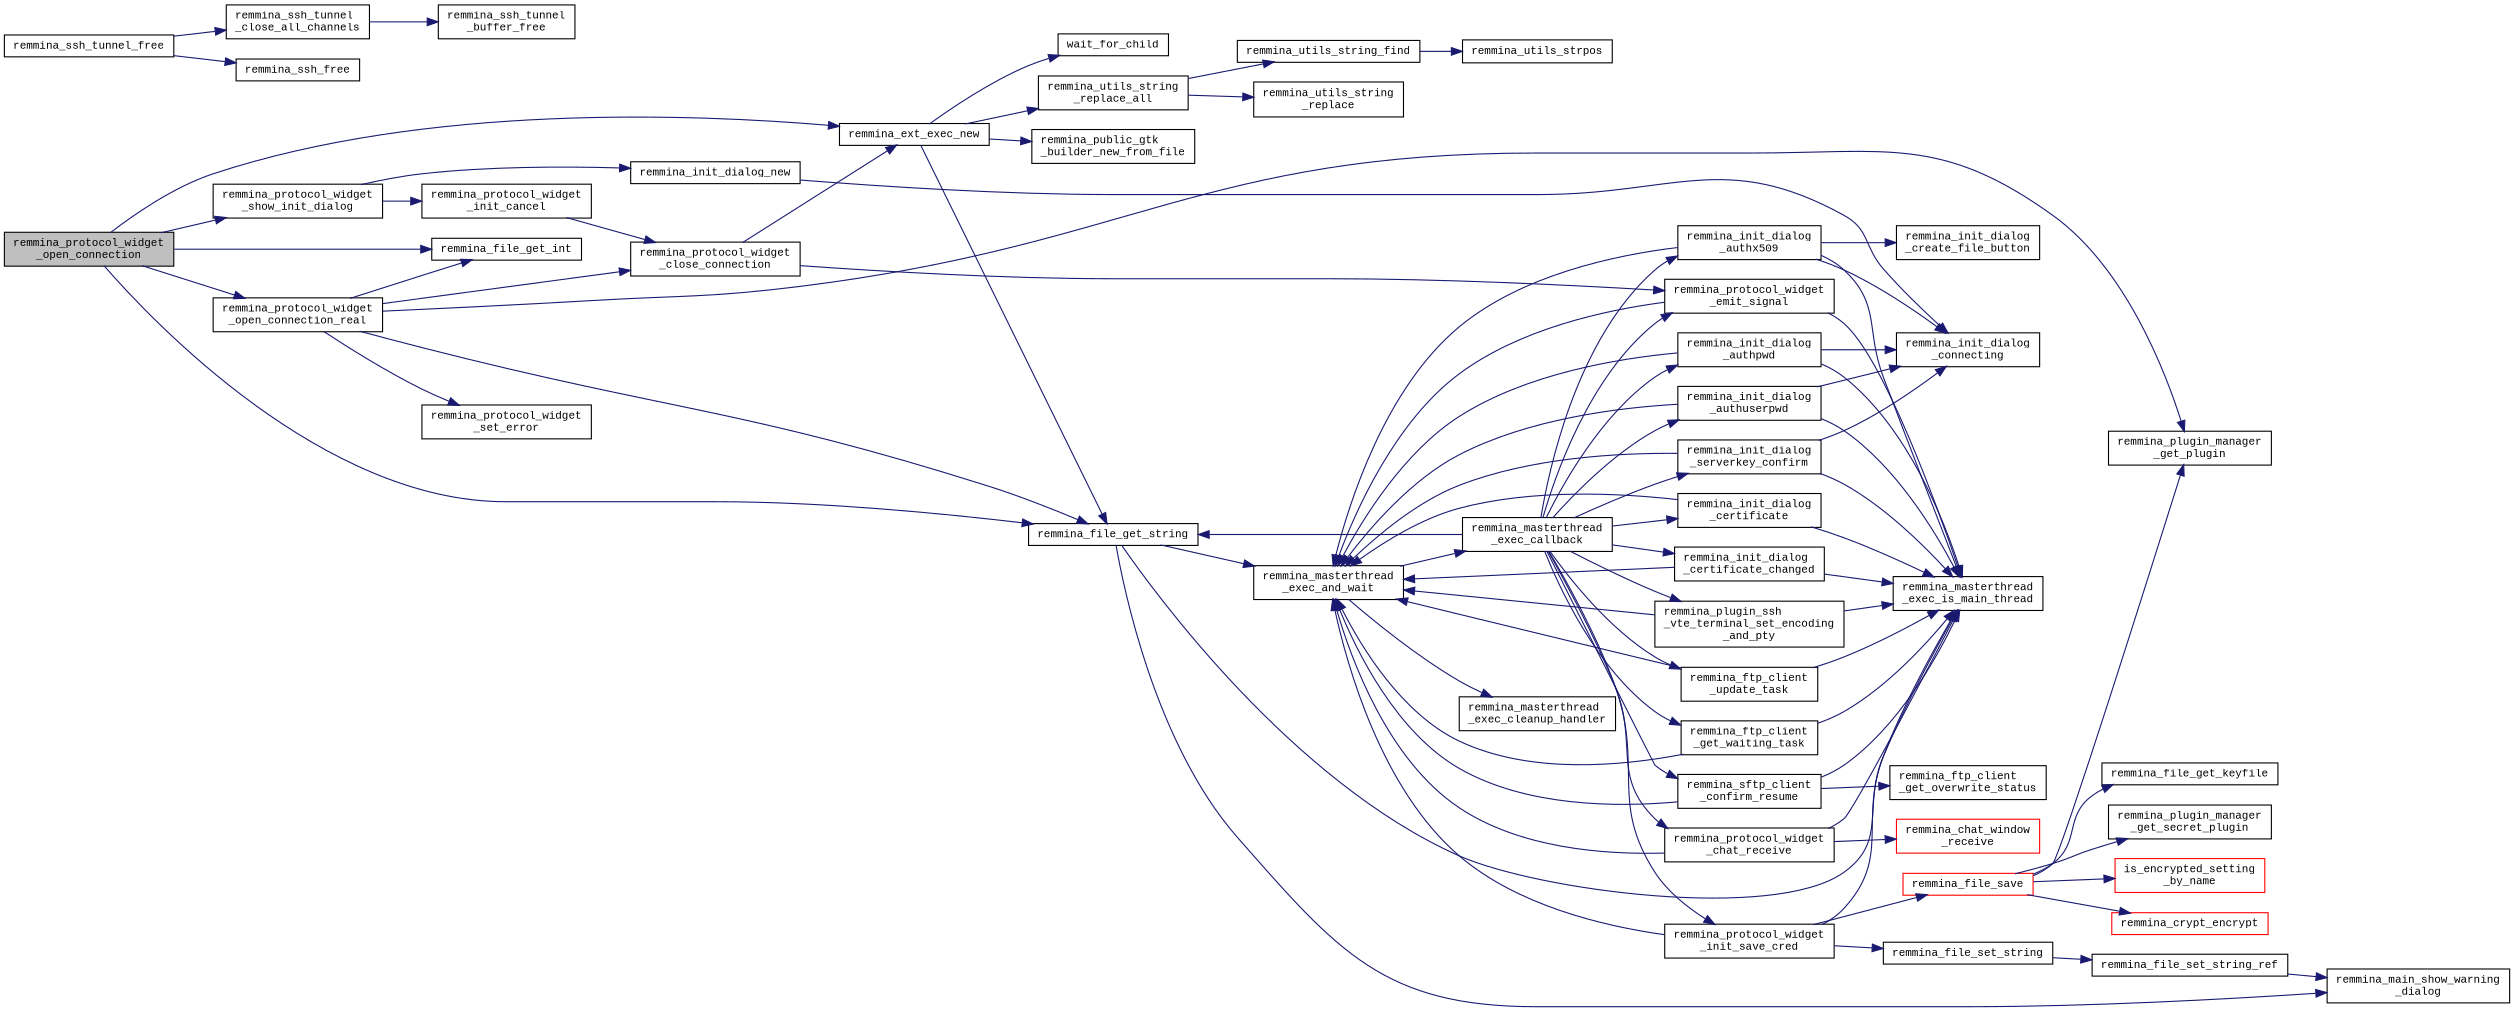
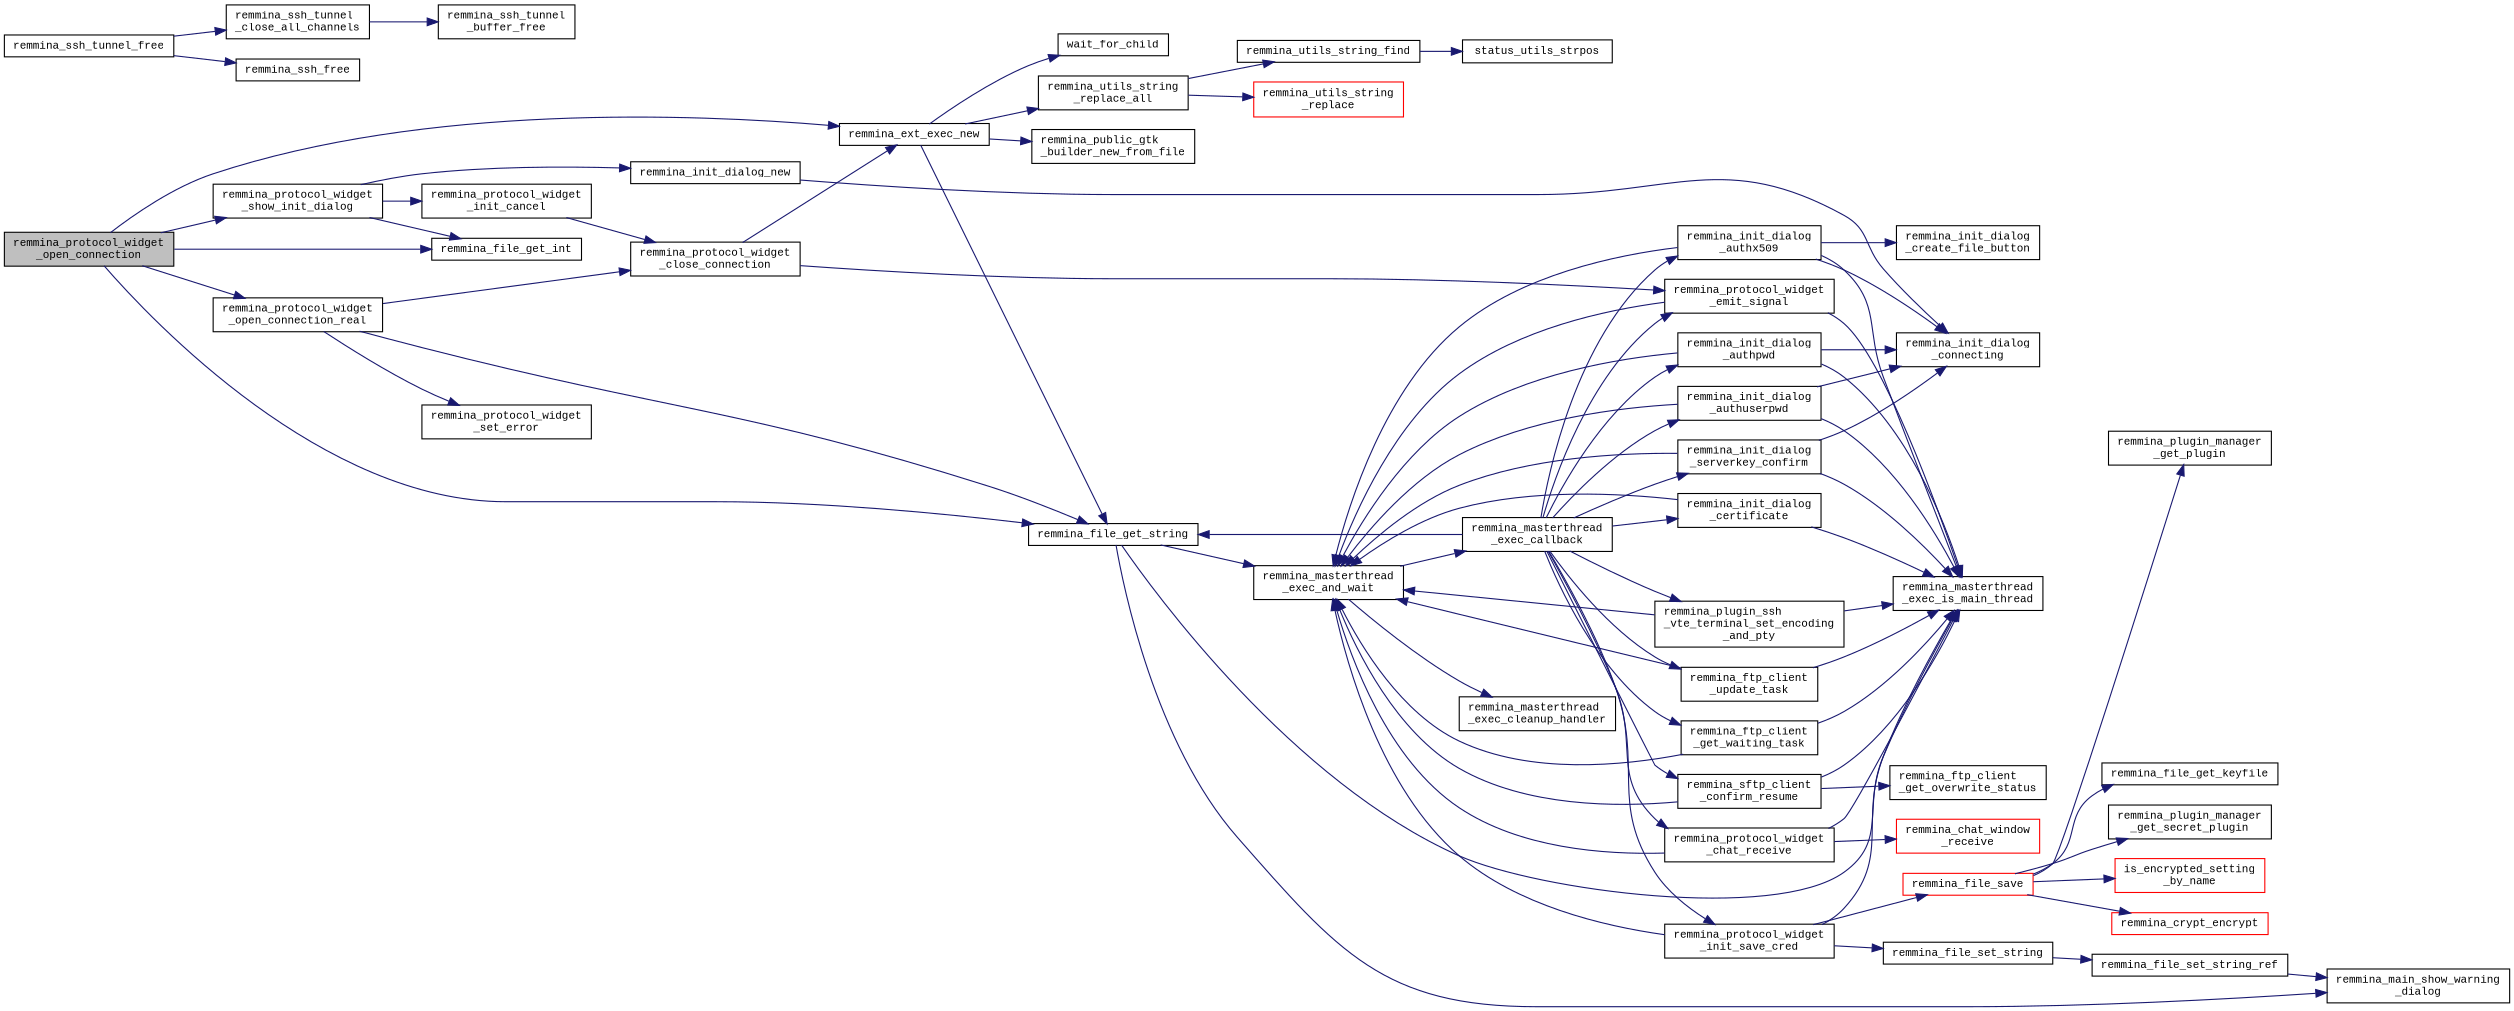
(1537, 51) -> (1537, 51)
(1329, 99) -> (1329, 99)
(1341, 167) -> none
(406, 281) -> (410, 227)
(1749, 564) -> none
